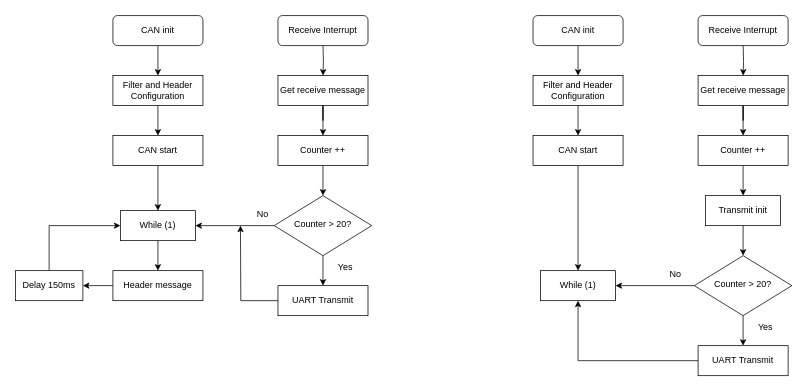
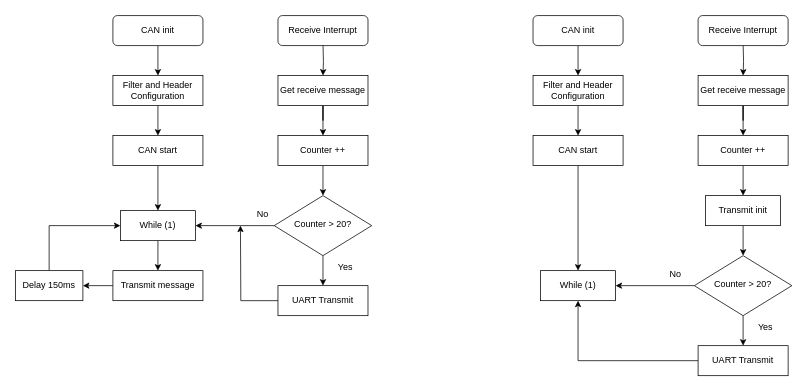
(158, 285) -> (158, 285)
